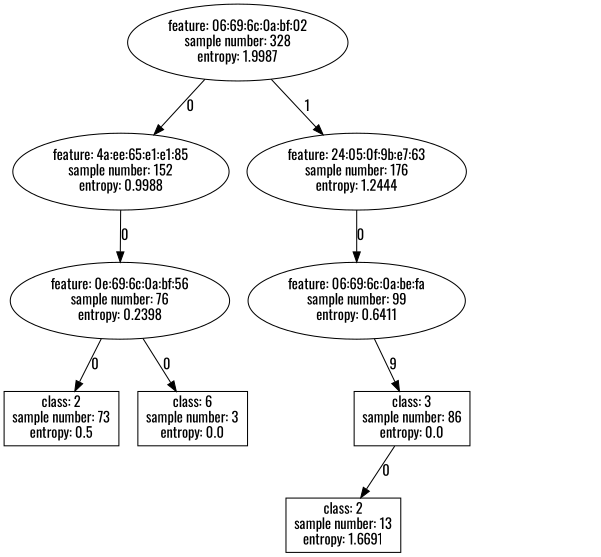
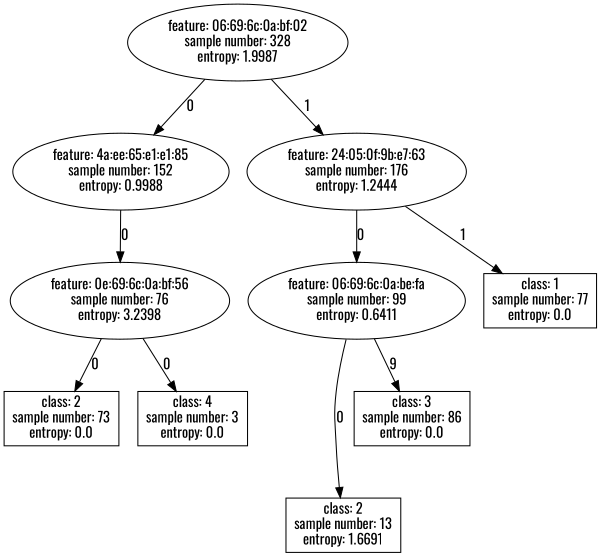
(120, 301) -> (120, 301)
none -> (540, 301)
(61, 419) -> (61, 419)
(193, 419) -> (193, 419)
(381, 467) -> (335, 413)
